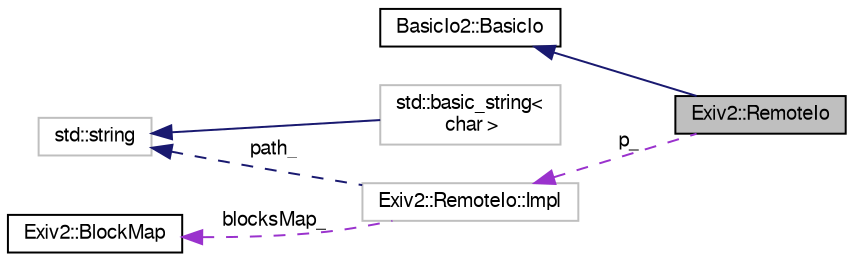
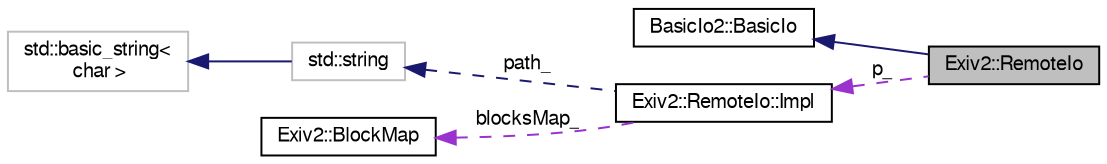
(276, 126) -> (250, 61)
(470, 202) -> (724, 103)
